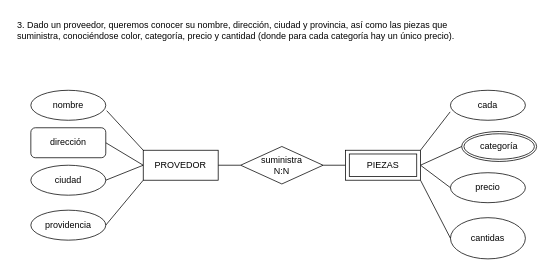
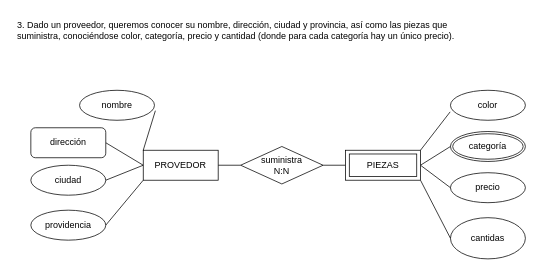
(68, 105) -> (117, 105)
(488, 105) -> (488, 105)
(499, 147) -> (488, 147)
